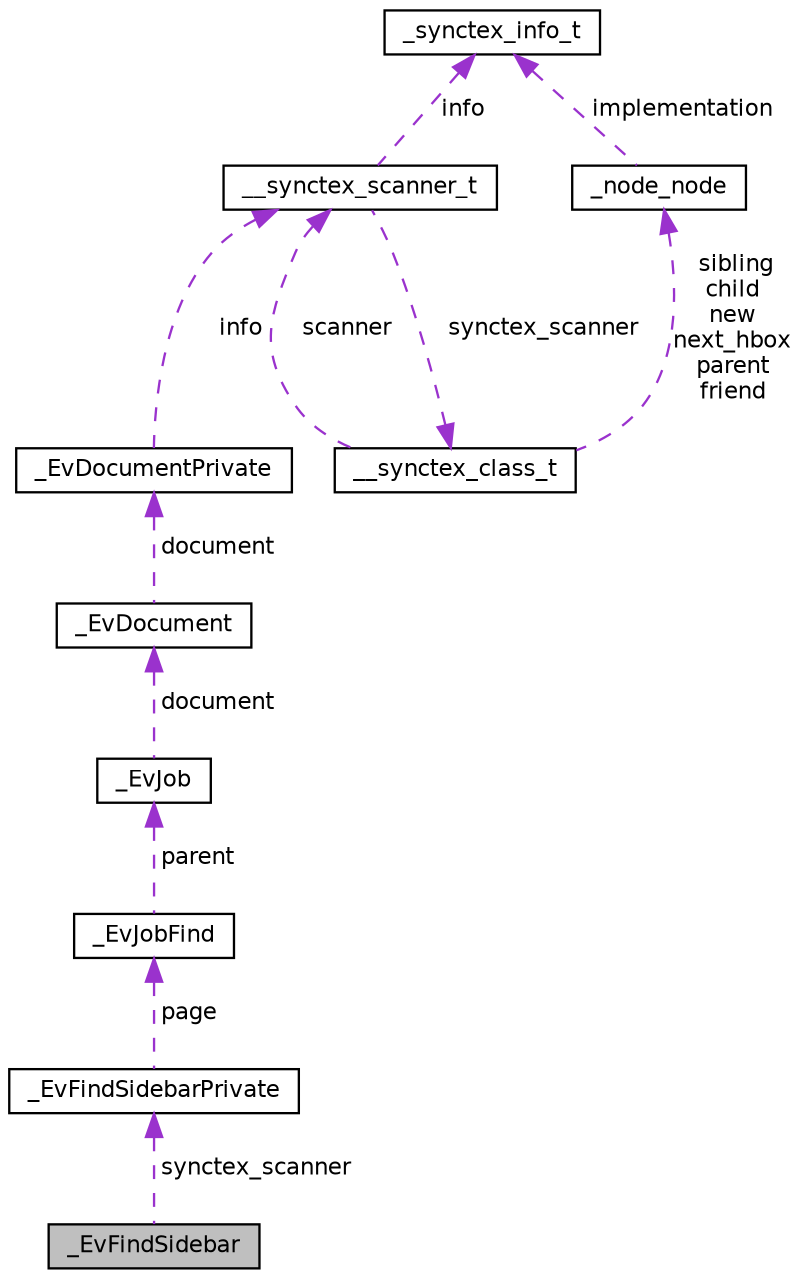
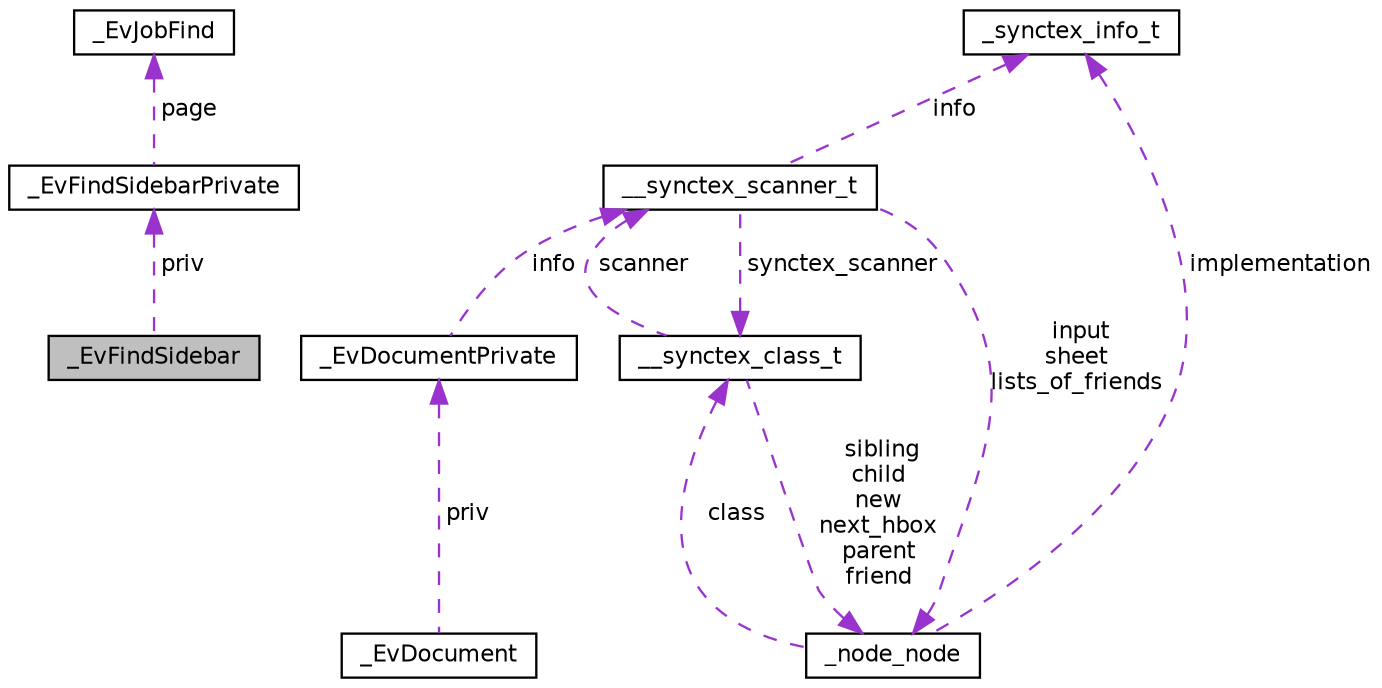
none -> (991, 394)
(214, 548) -> (464, 514)
none -> (685, 556)
(154, 781) -> none
(253, 1169) -> (180, 265)
